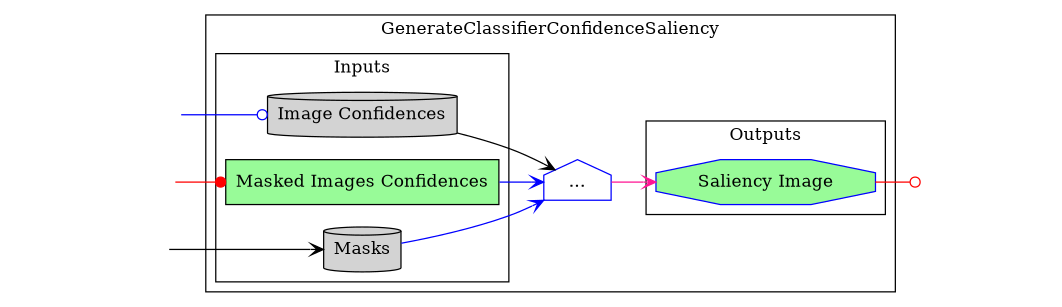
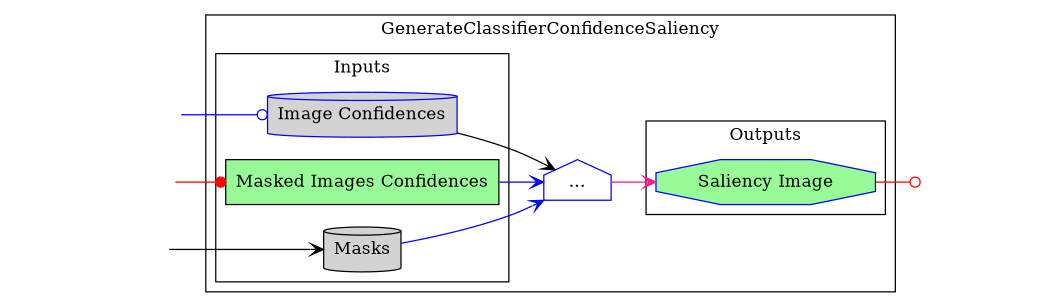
(362, 115) -> (362, 115)
